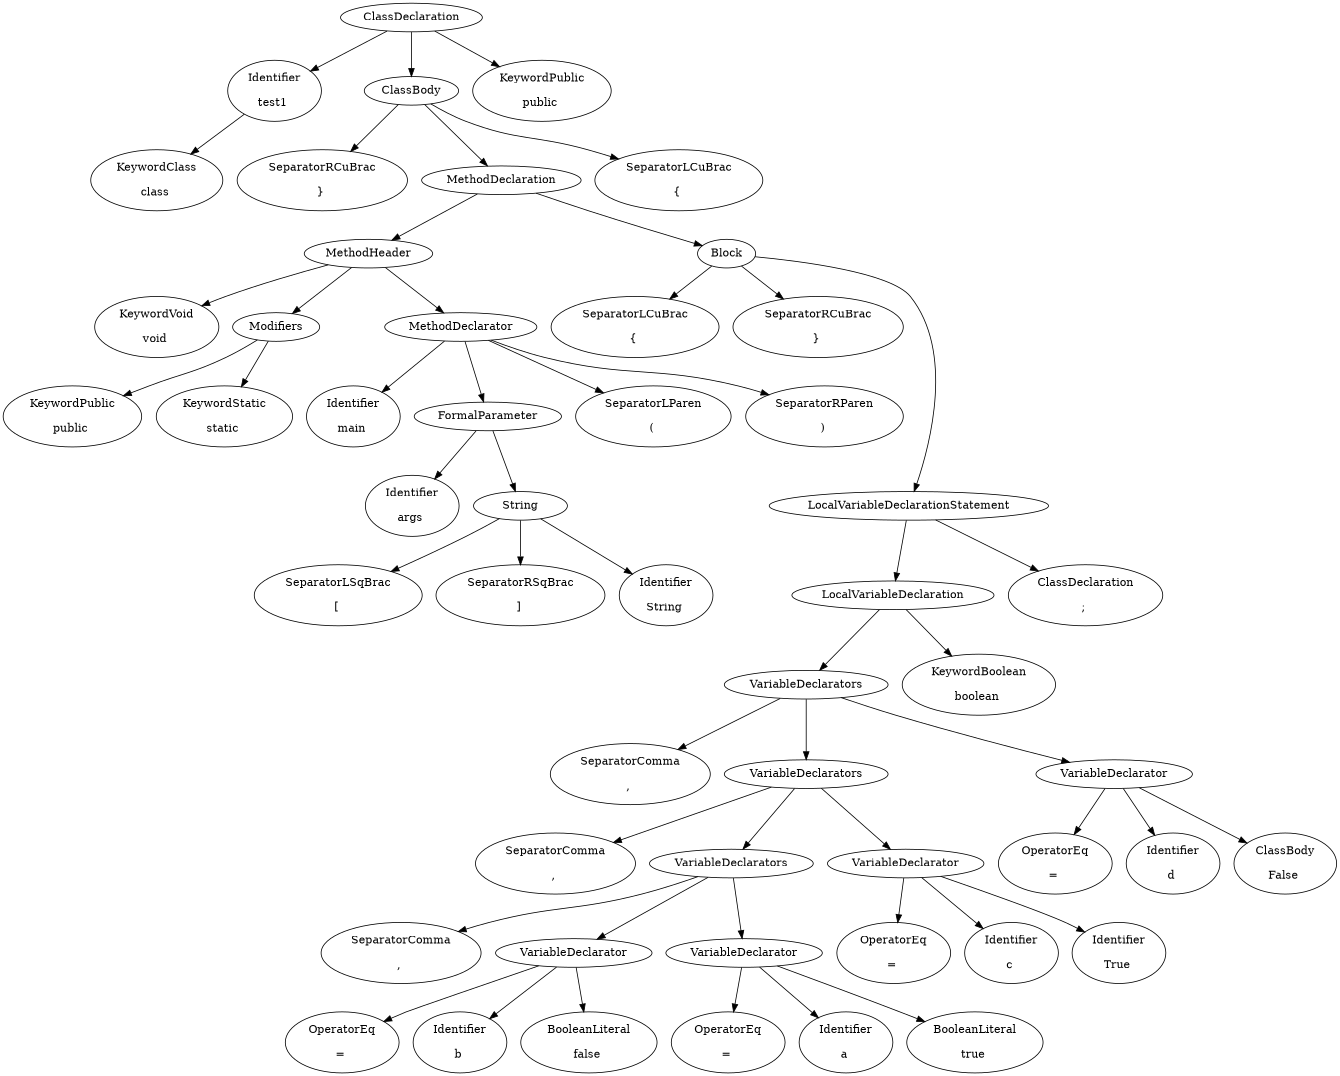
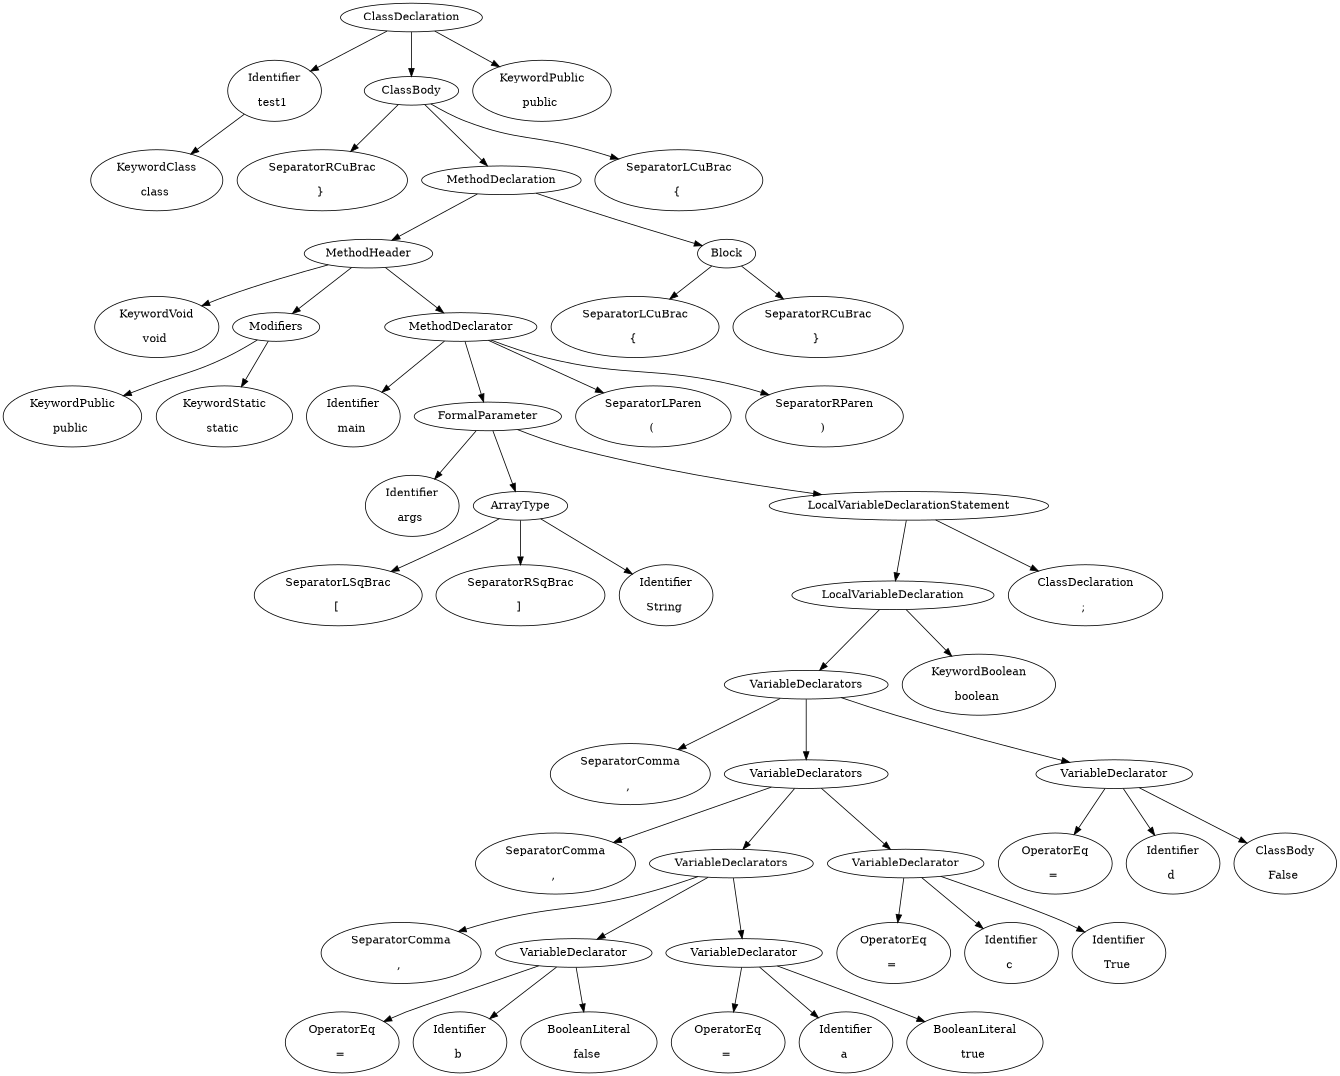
(919, 310) -> (664, 469)
(520, 506) -> (520, 506)
